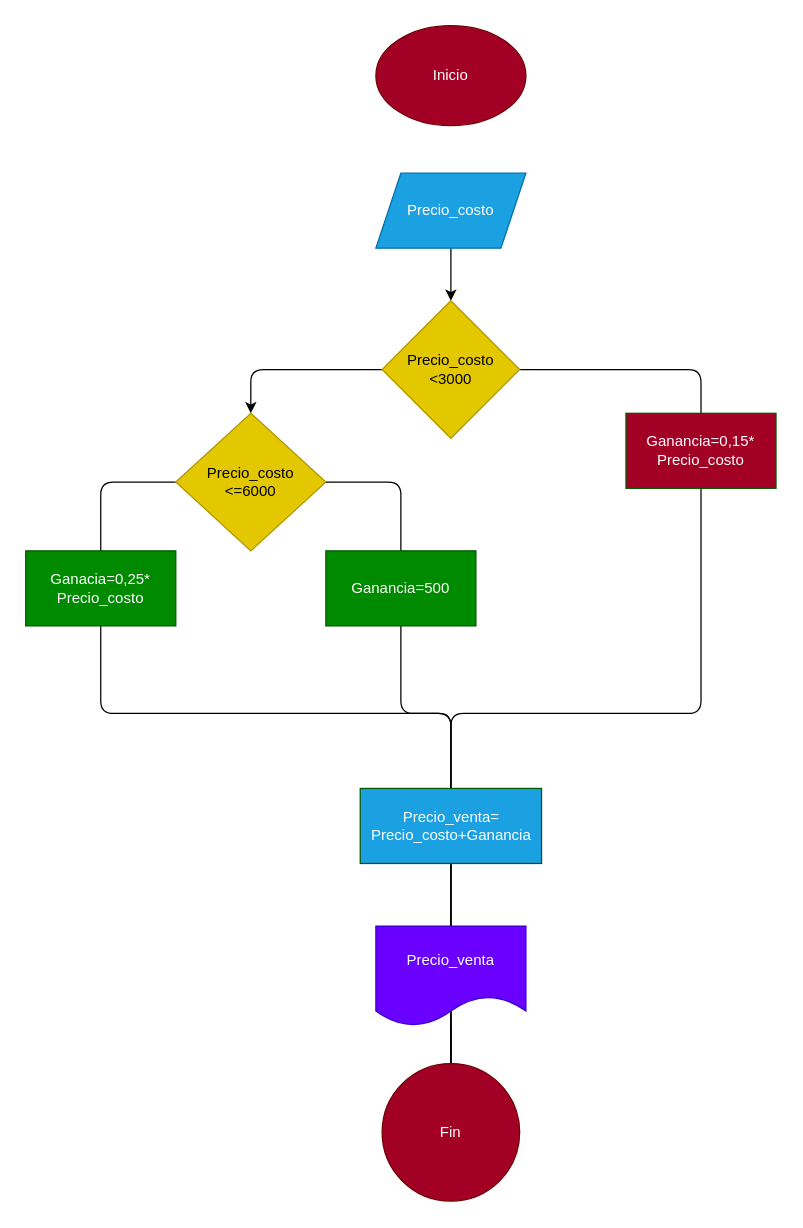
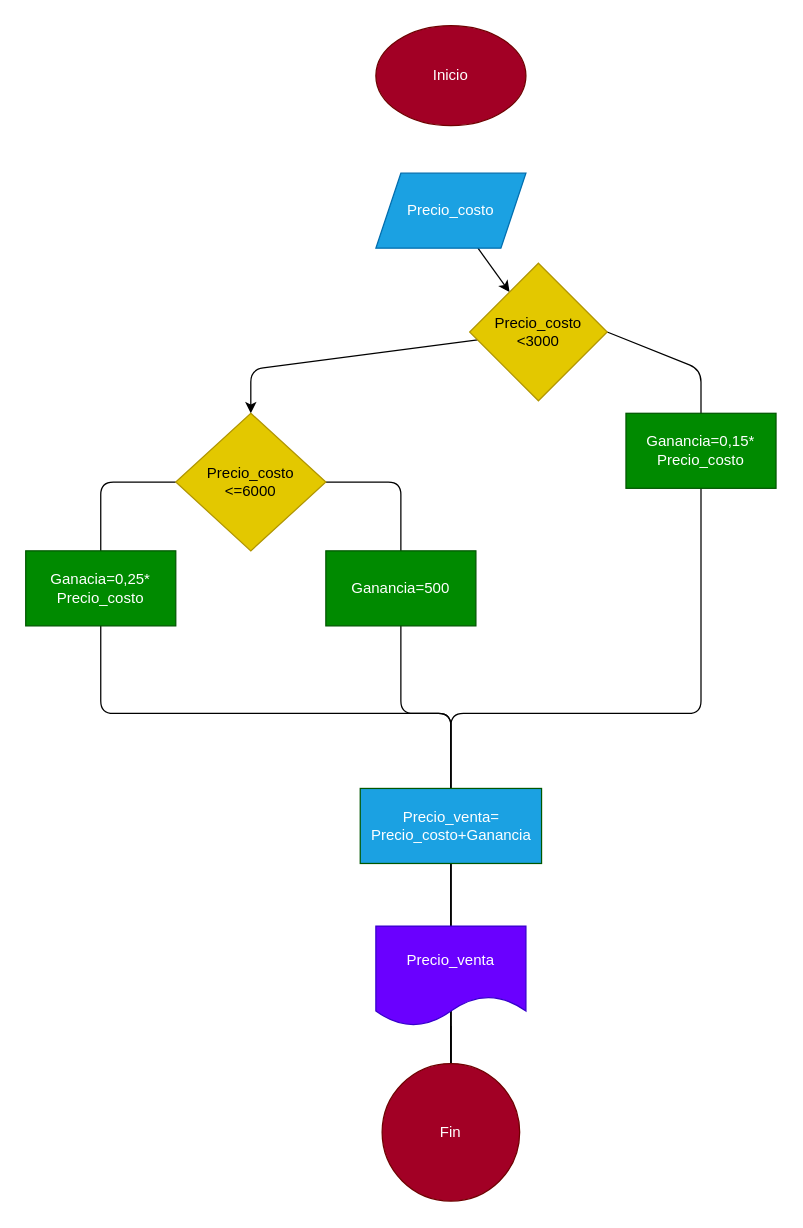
(451, 369) -> (538, 332)
(701, 451) -> (701, 451)
